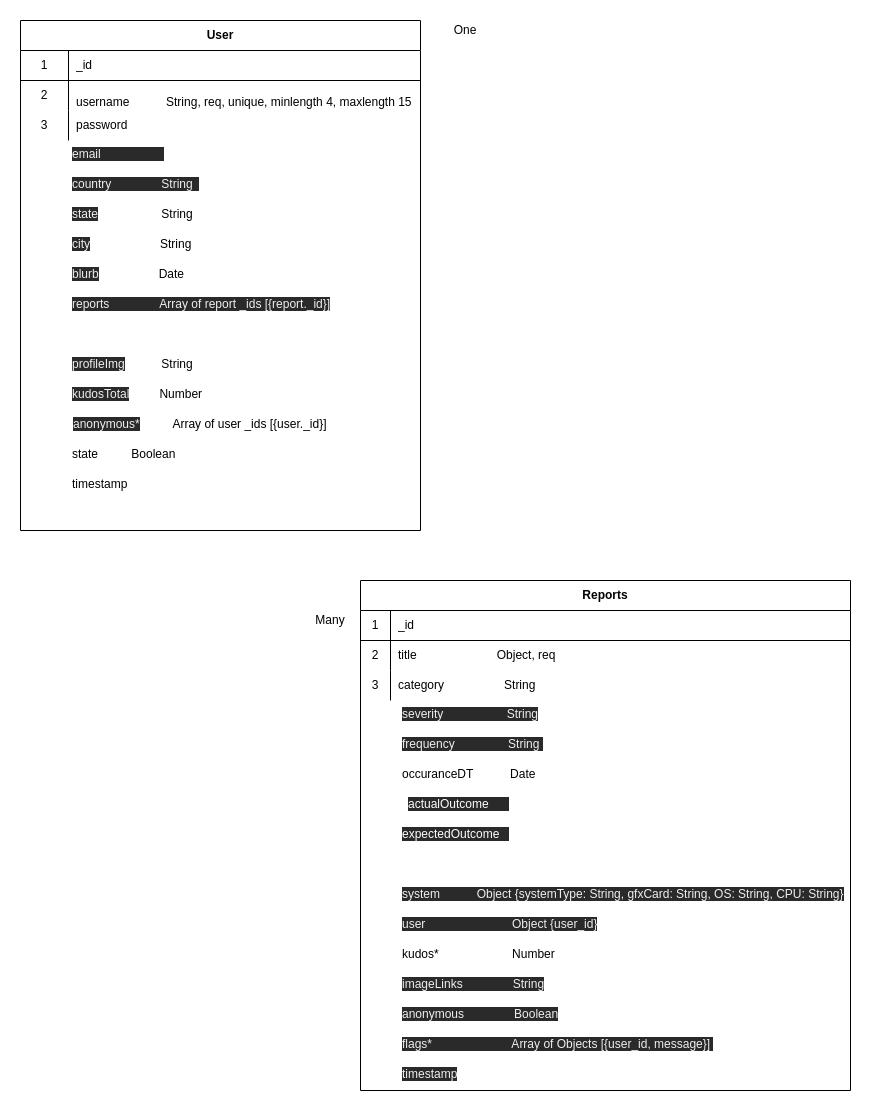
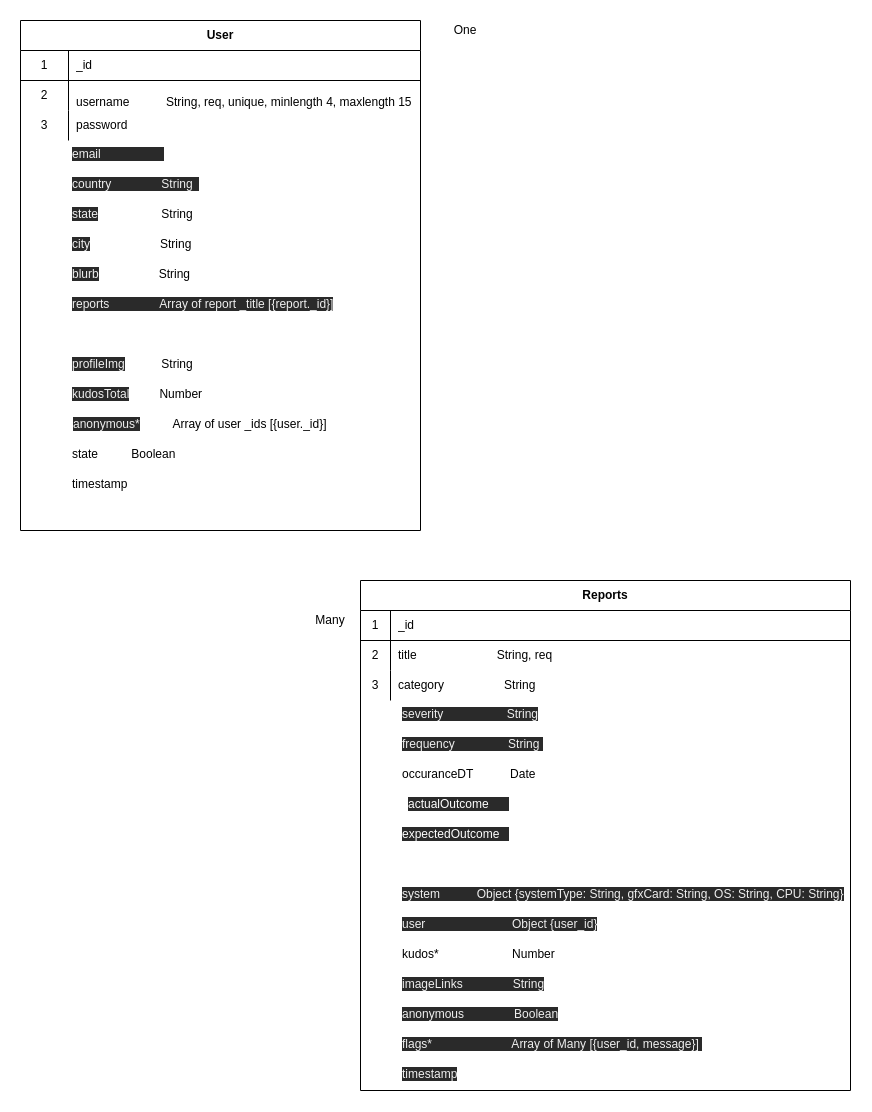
(148, 275) -> (153, 275)
(242, 305) -> (247, 312)
(510, 656) -> (508, 656)
(598, 1045) -> (588, 1045)
